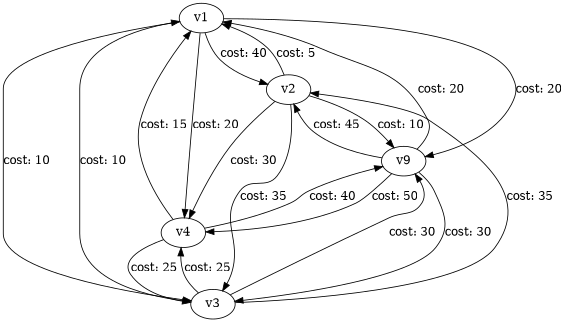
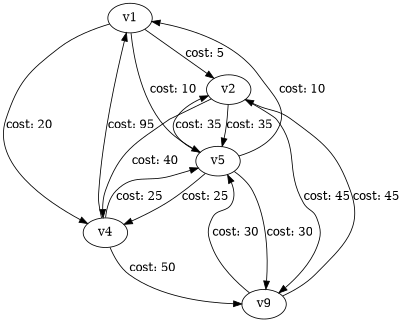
(436, 37) -> none
(263, 44) -> none
(244, 54) -> (205, 54)
(355, 62) -> none
(164, 125) -> (131, 125)
(401, 125) -> (327, 197)
(254, 161) -> (155, 161)
(333, 197) -> (153, 268)
(309, 219) -> none
(213, 304) -> (218, 161)
